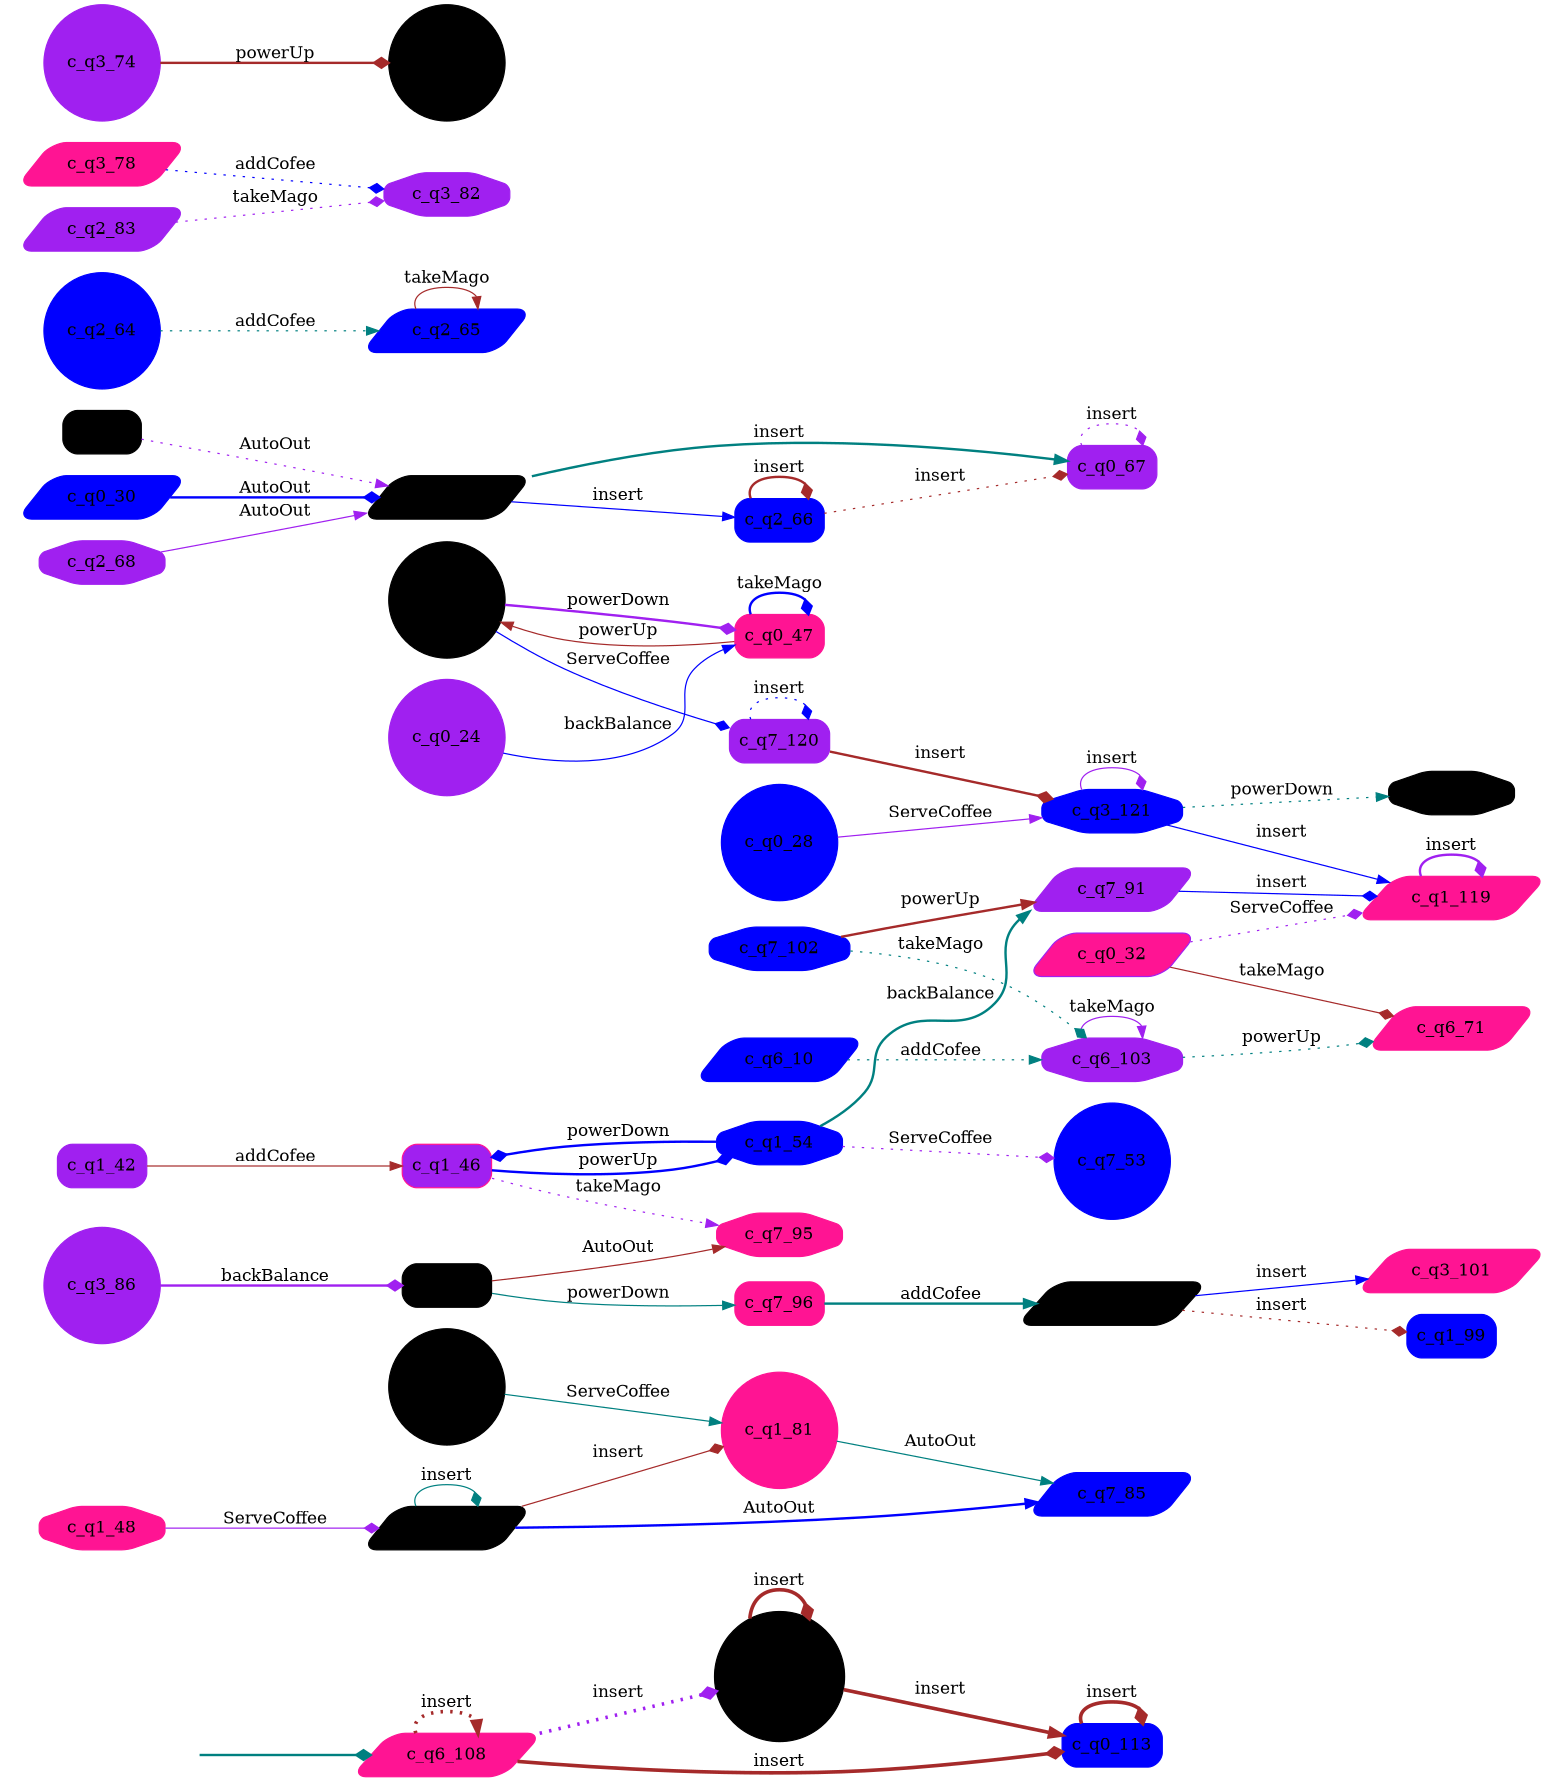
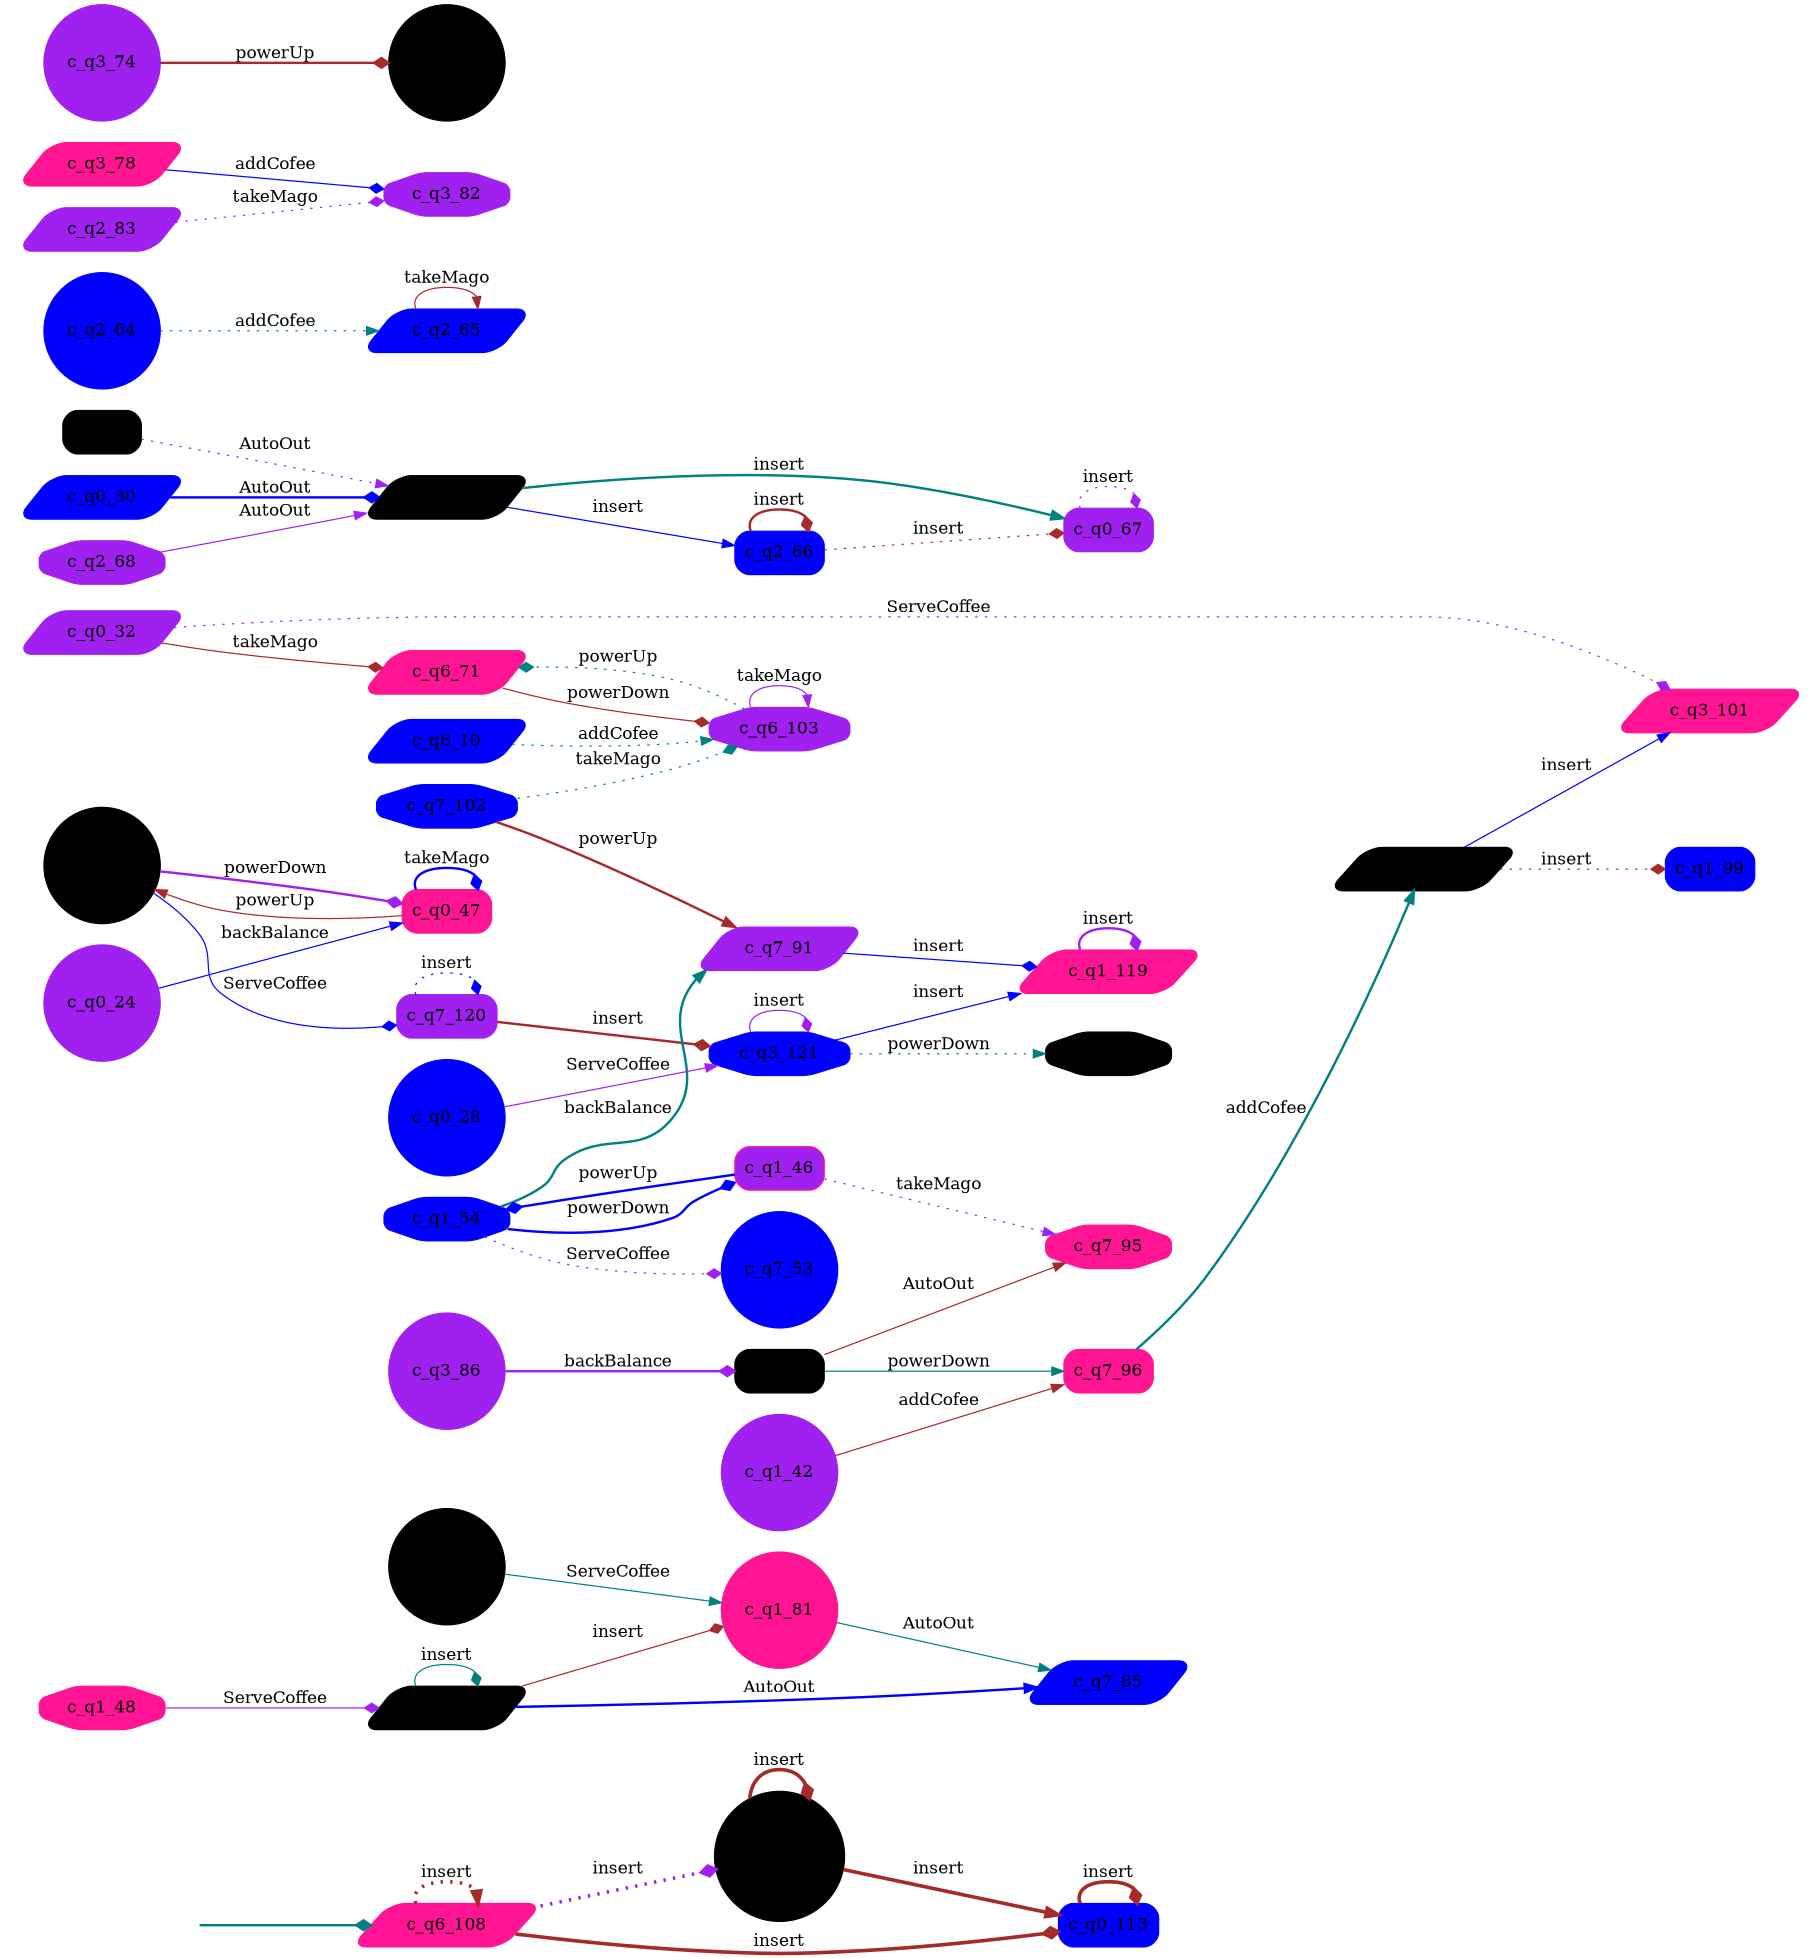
(267, 179) -> (267, 179)
none -> (598, 708)
(1269, 929) -> (921, 617)
(1112, 955) -> (102, 633)
(102, 1166) -> (780, 1473)
(269, 1166) -> (944, 1422)
